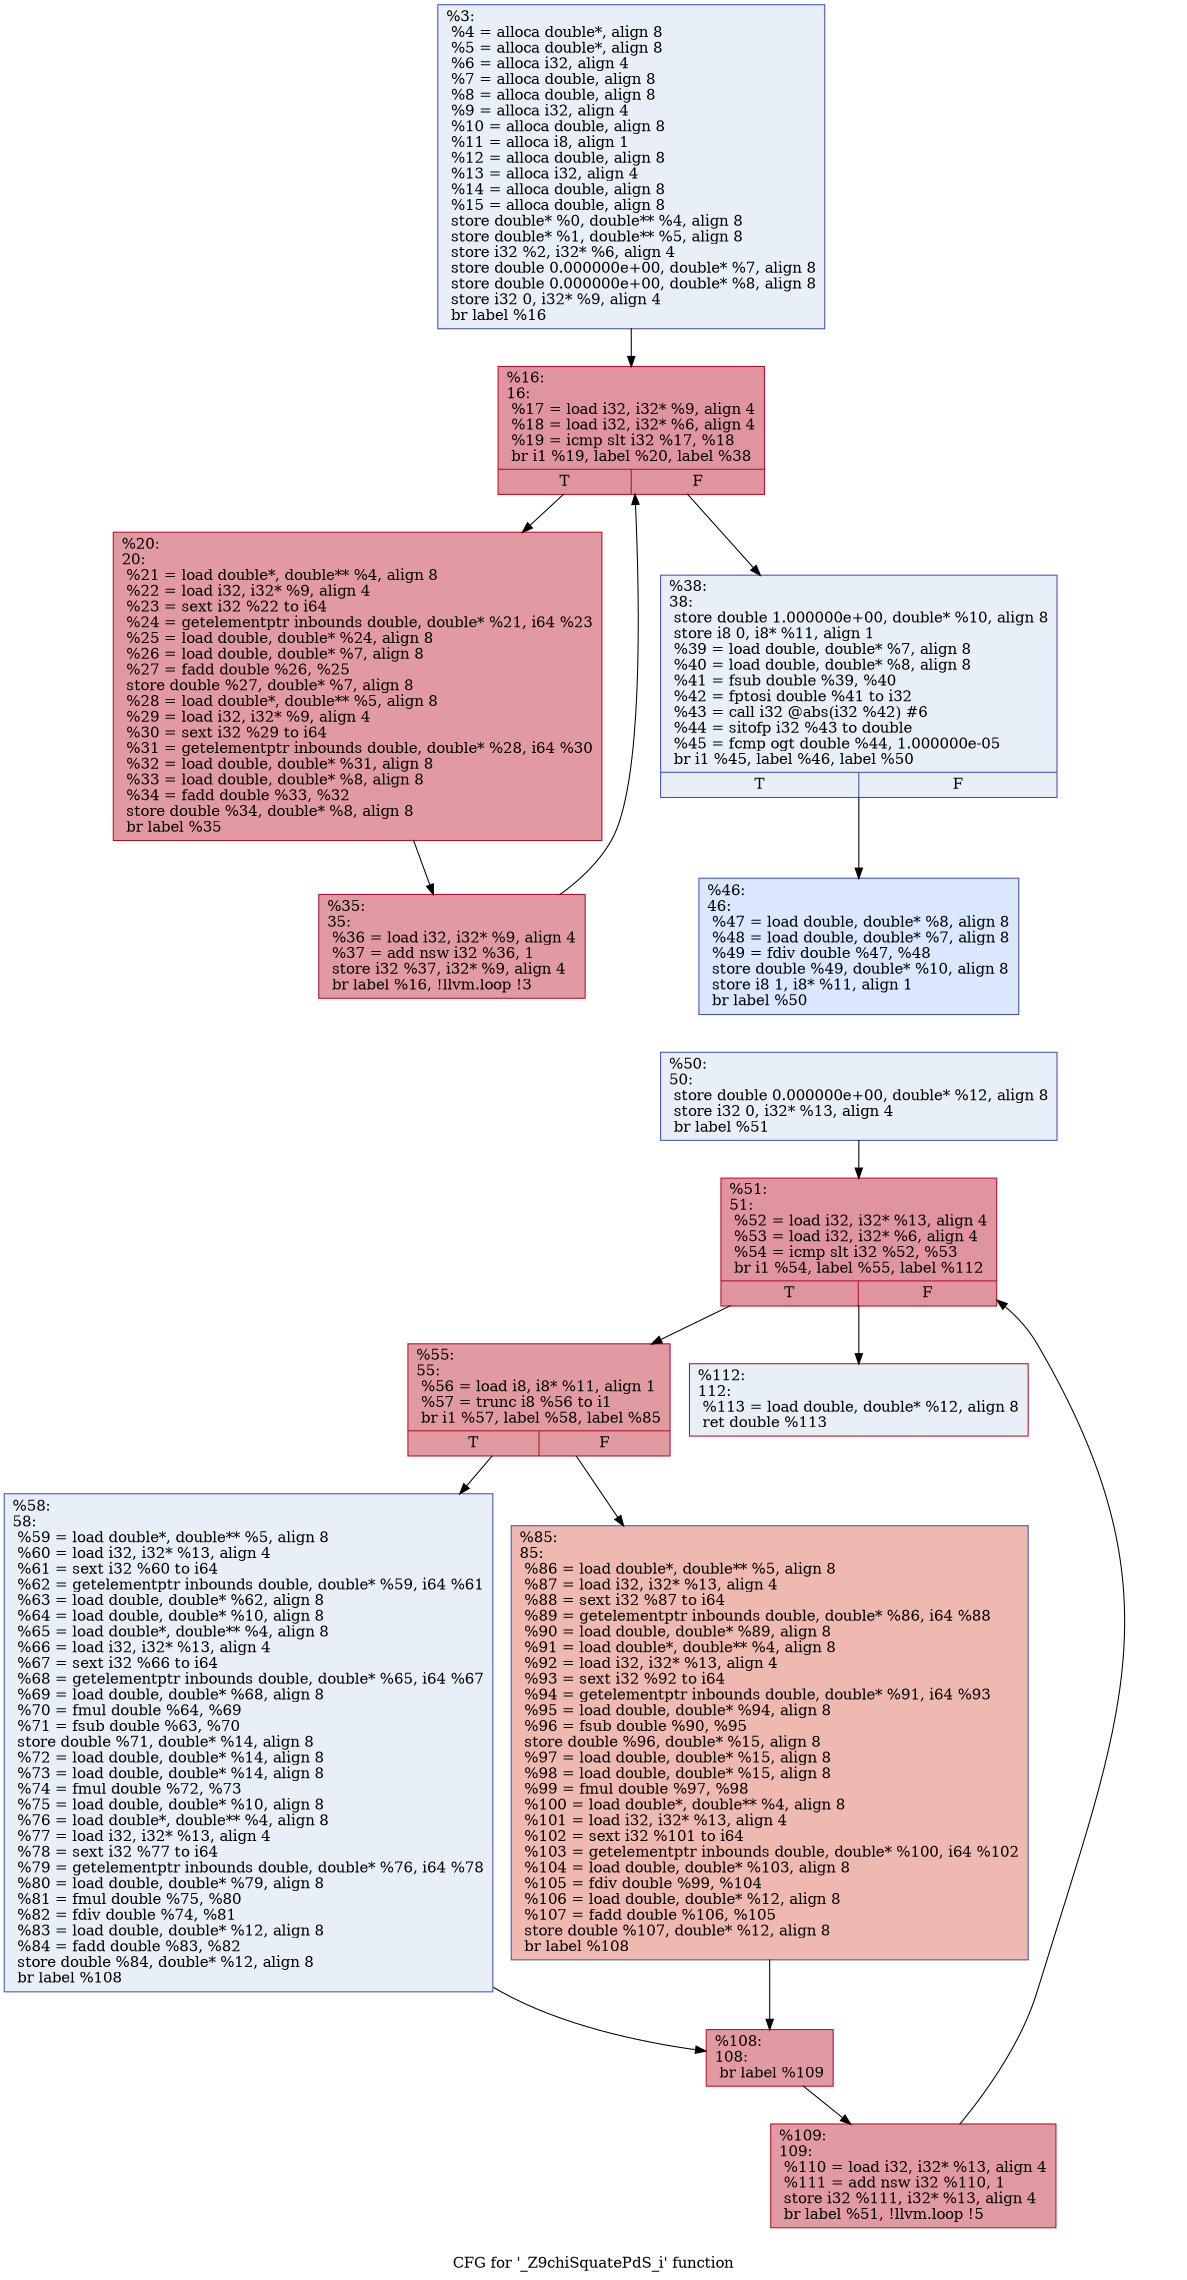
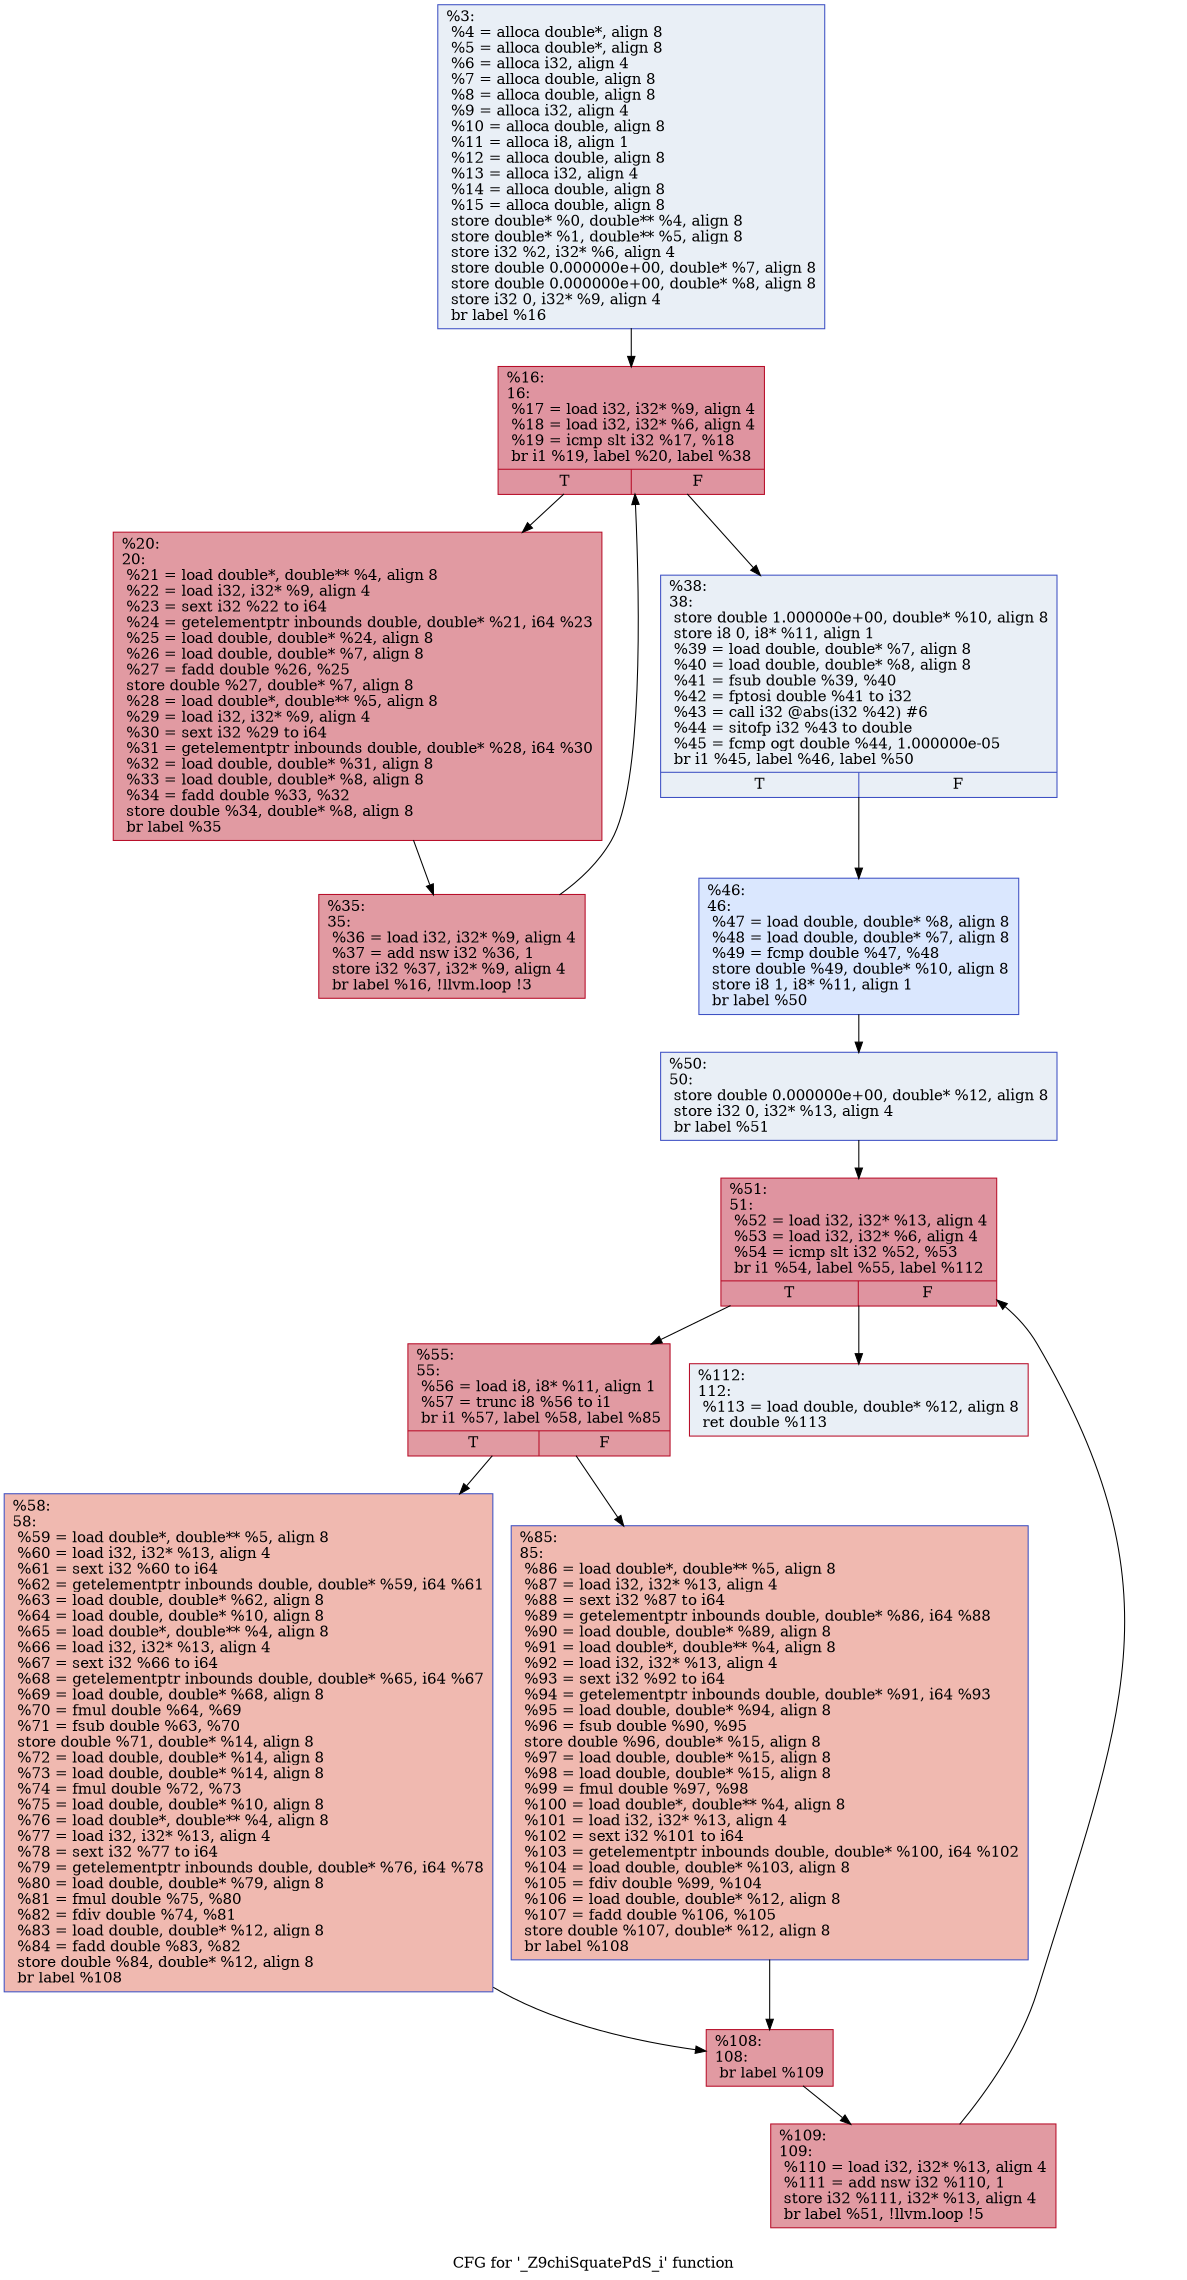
(819, 954) -> (824, 954)
none -> (859, 1028)
(249, 1743) -> (249, 1743)
